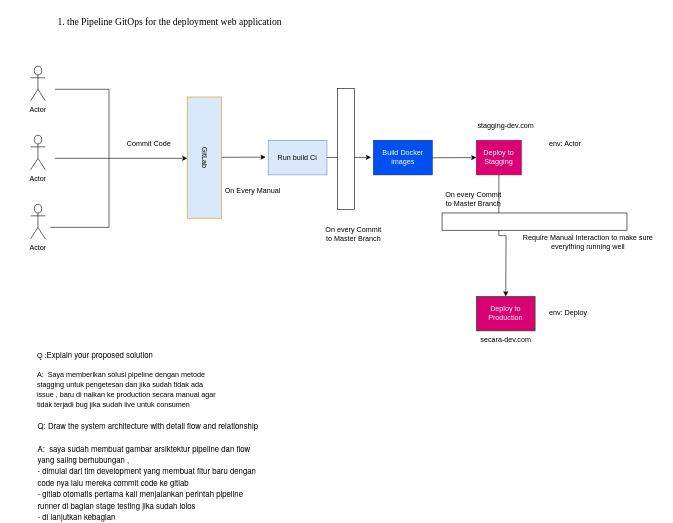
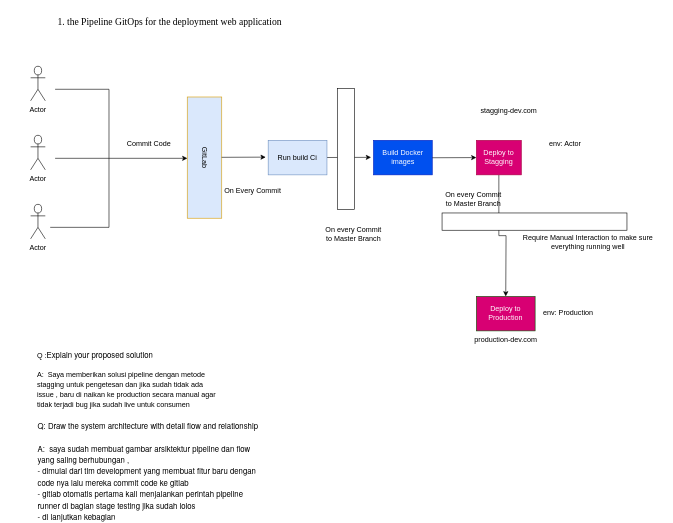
(506, 126) -> (509, 111)
(253, 191) -> (253, 191)
(568, 314) -> (568, 314)
(506, 340) -> (506, 340)
